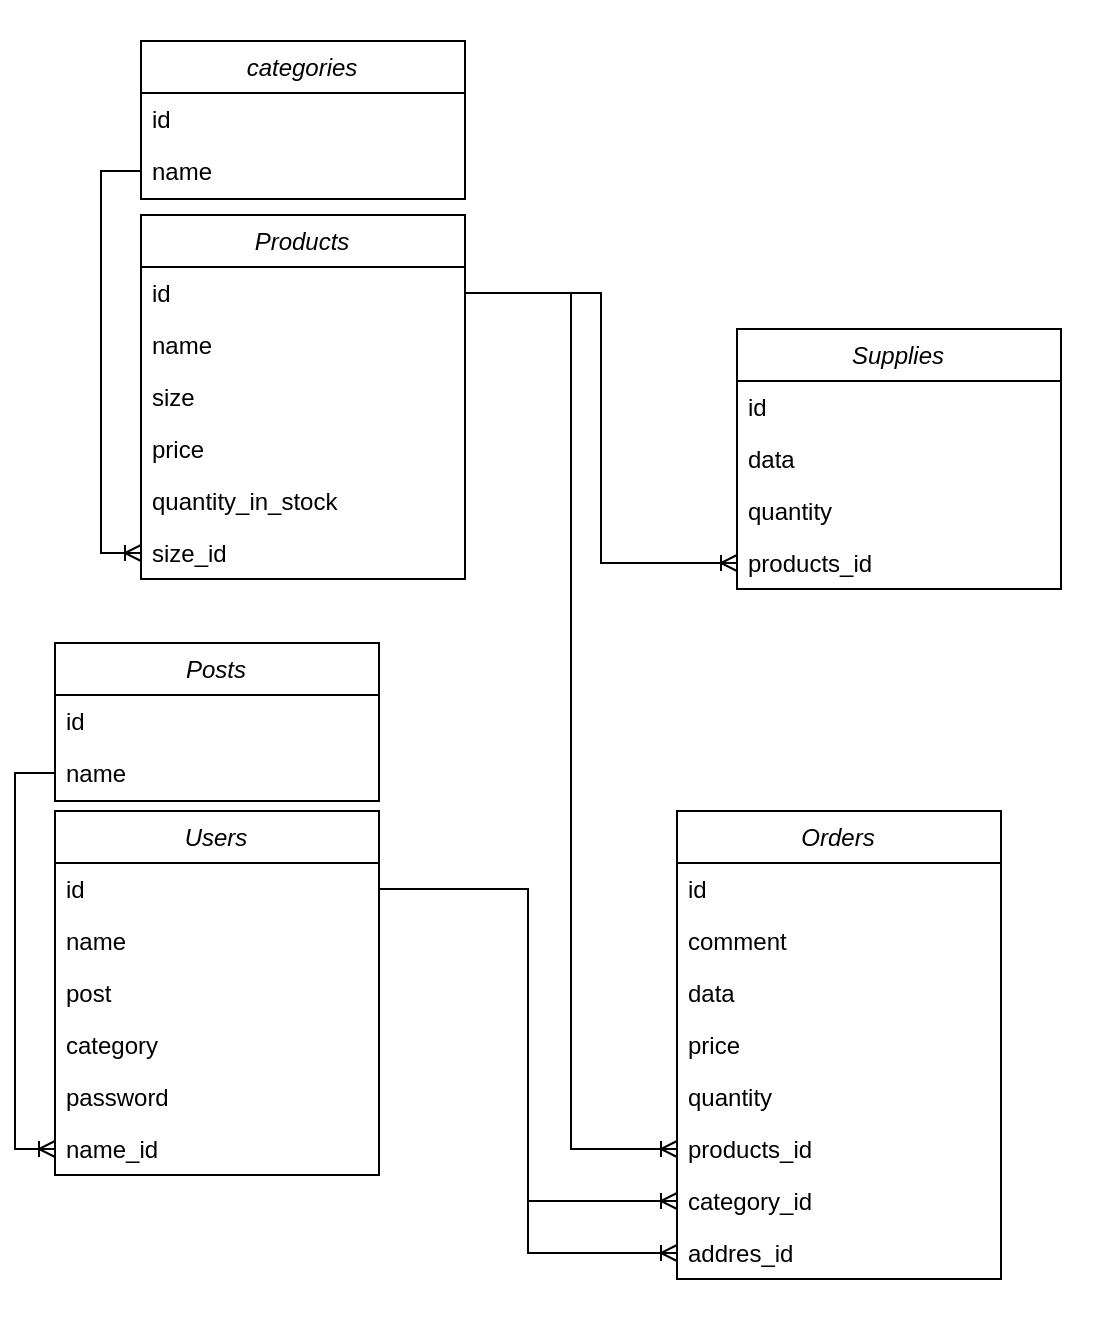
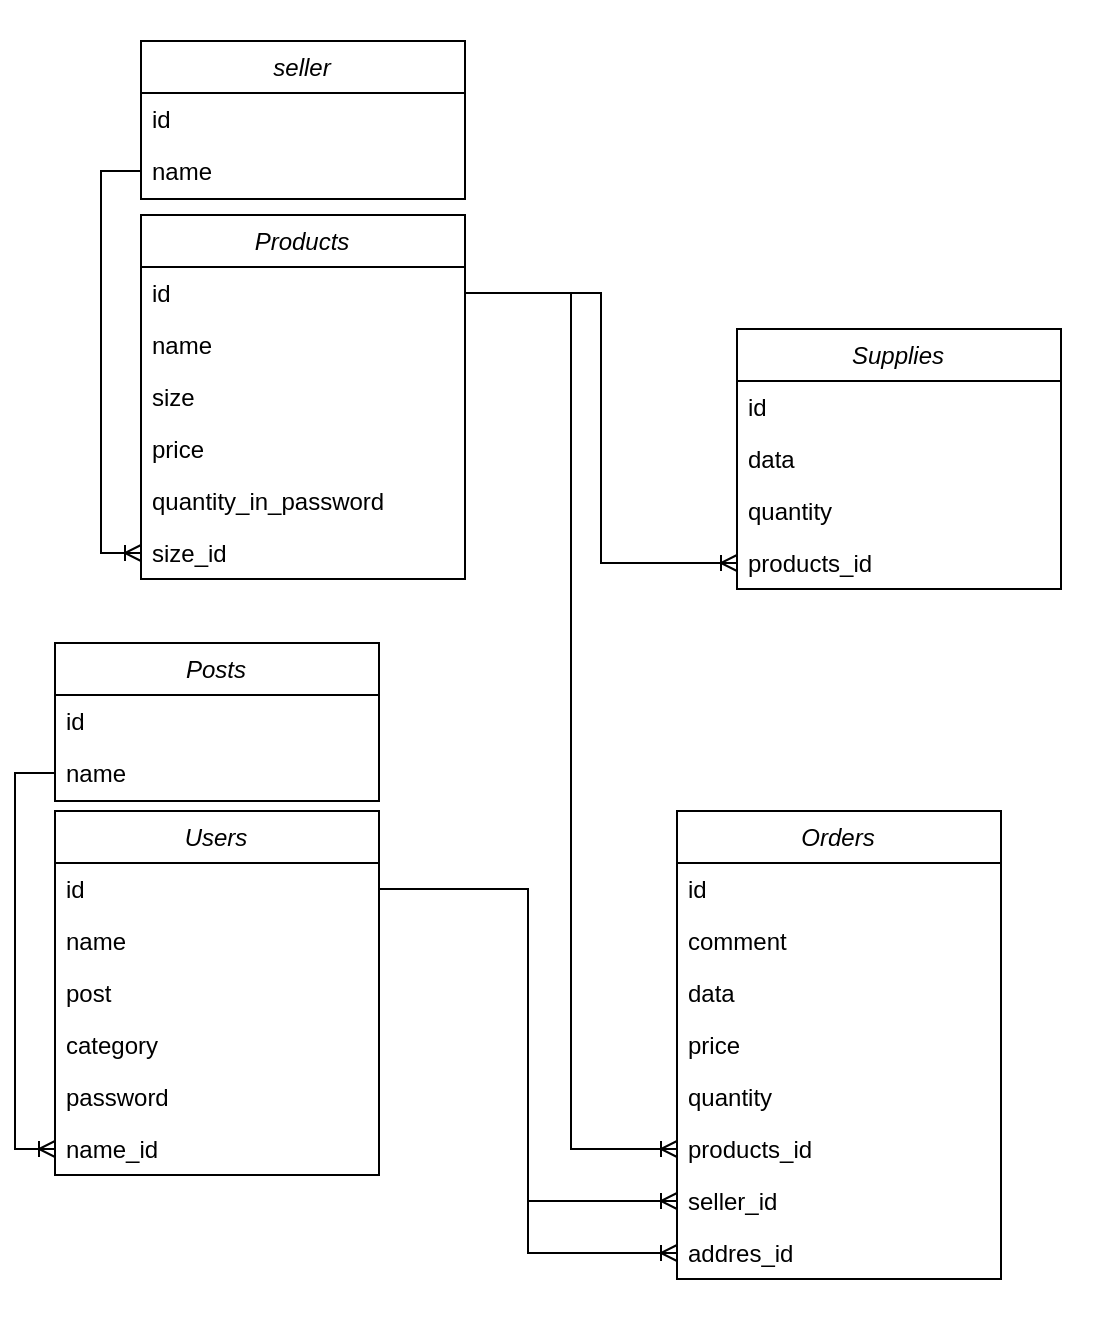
(302, 68) -> (302, 68)
(260, 502) -> (280, 502)
(759, 1202) -> (739, 1202)
